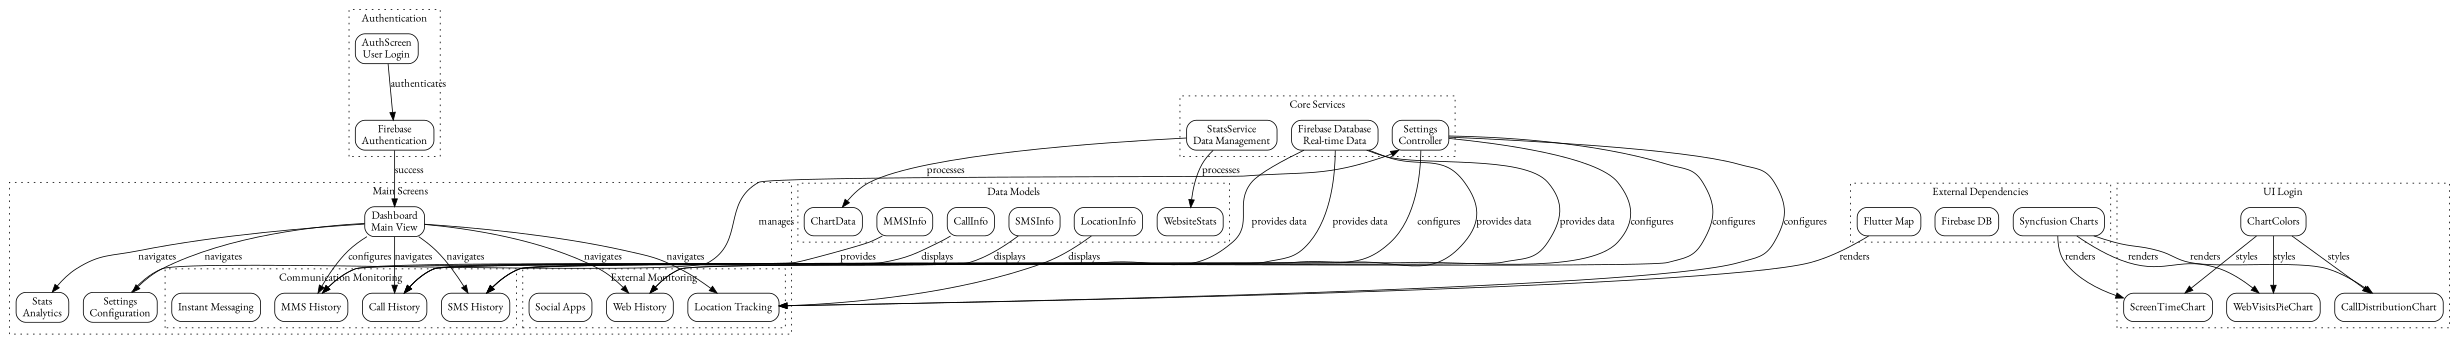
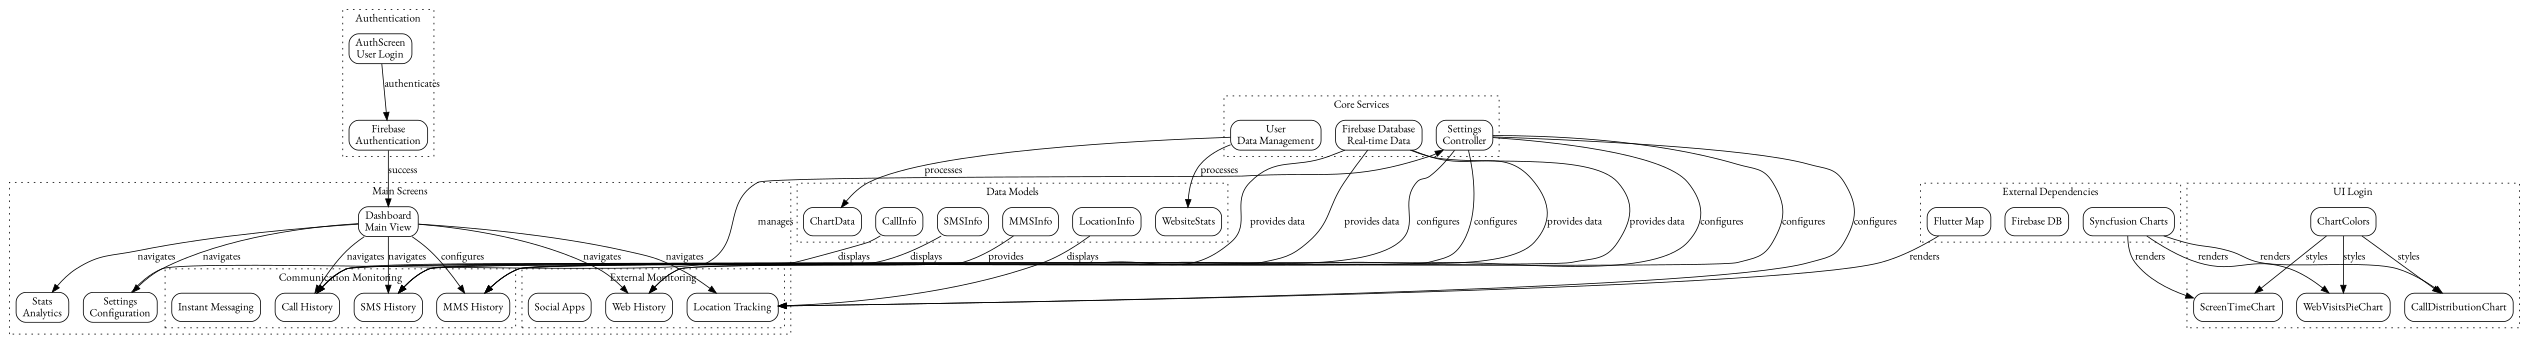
(1232, 135) -> (1276, 135)
none -> (1223, 263)
